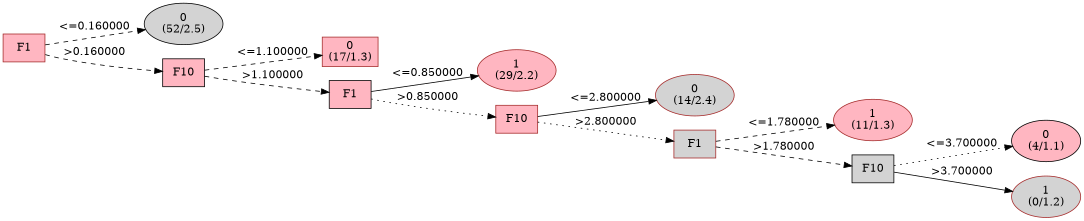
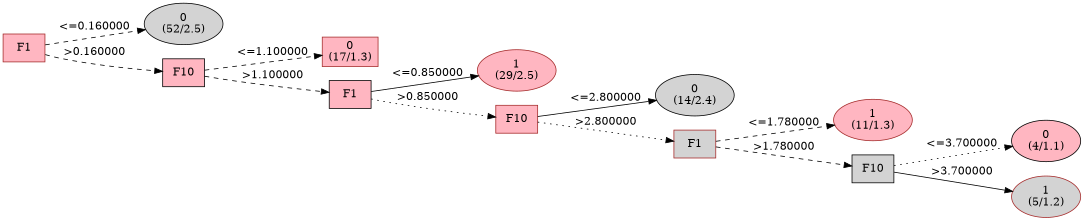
(517, 70) -> (517, 70)
(695, 95) -> (695, 95)
(1046, 197) -> (1046, 197)
